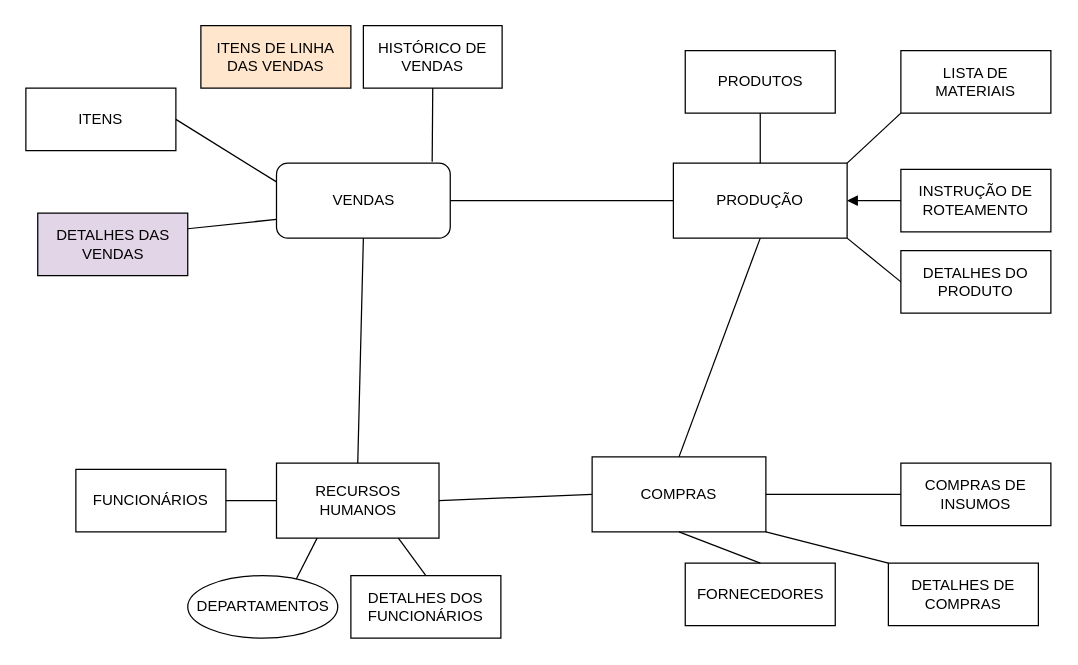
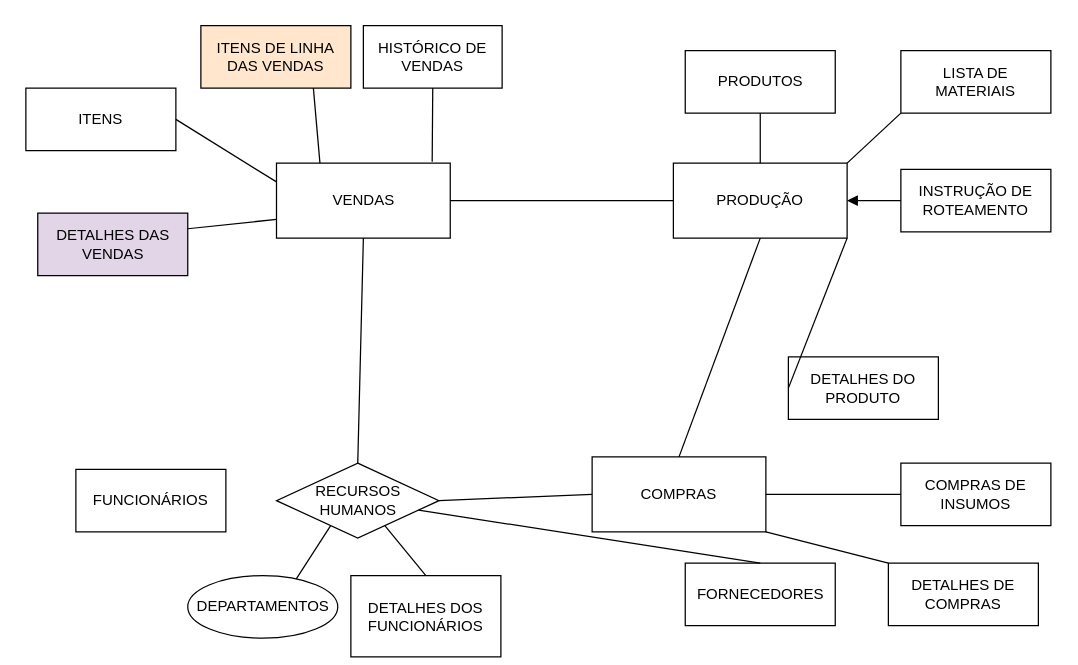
none -> (316, 125)
(363, 201) -> (363, 201)
(976, 282) -> (863, 388)
(251, 501) -> none
(358, 501) -> (358, 501)
(719, 547) -> (589, 537)
(426, 607) -> (426, 616)
